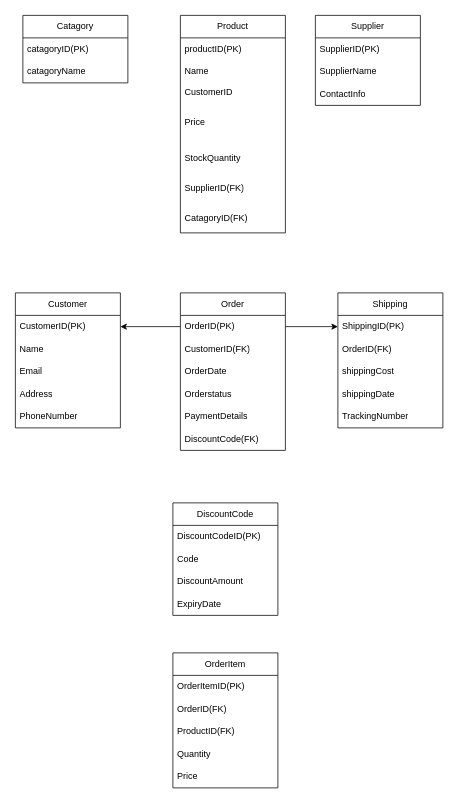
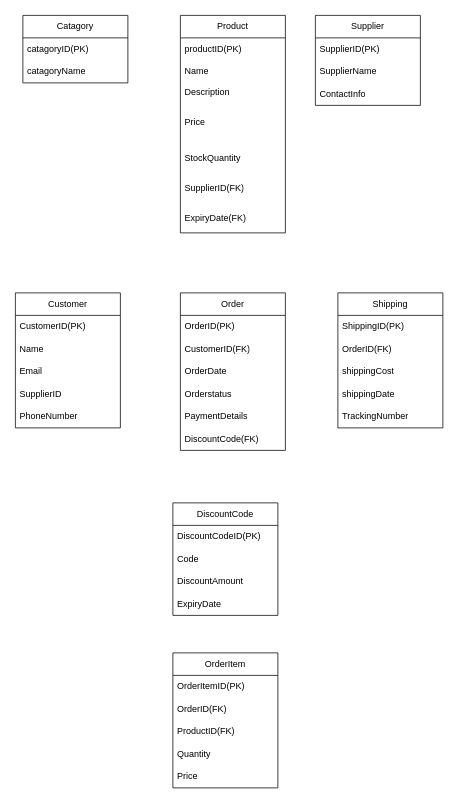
(210, 98) -> (210, 98)
(220, 218) -> (219, 218)
(152, 327) -> none
(310, 327) -> none
(38, 394) -> (43, 394)
